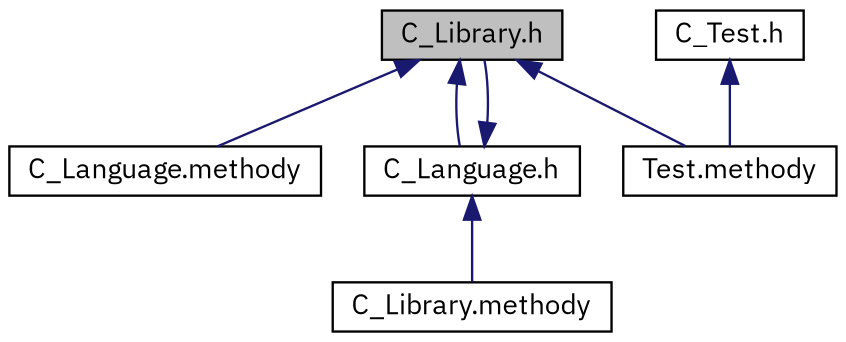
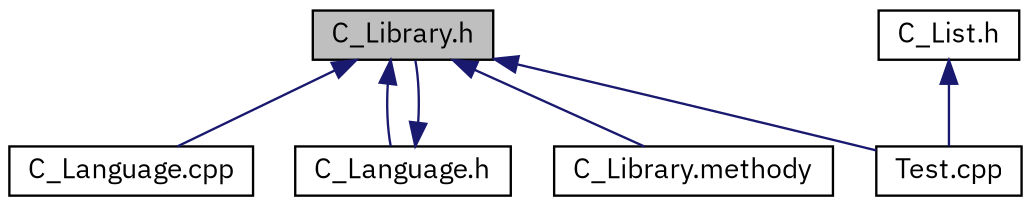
(730, 35) -> (949, 35)
(165, 171) -> (131, 171)
(730, 171) -> (949, 171)
(472, 251) -> (559, 108)
